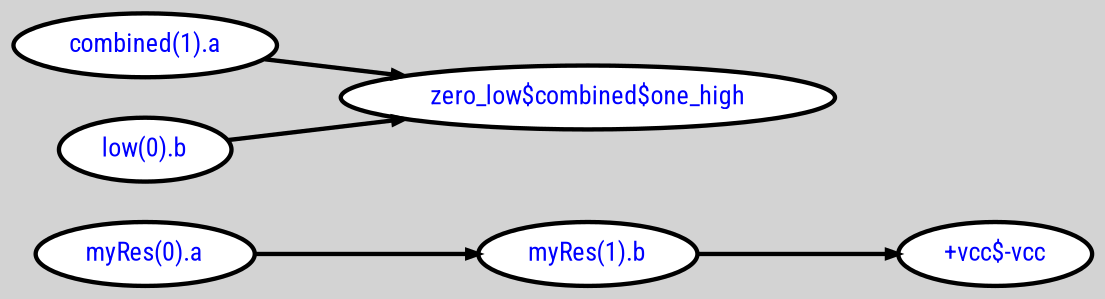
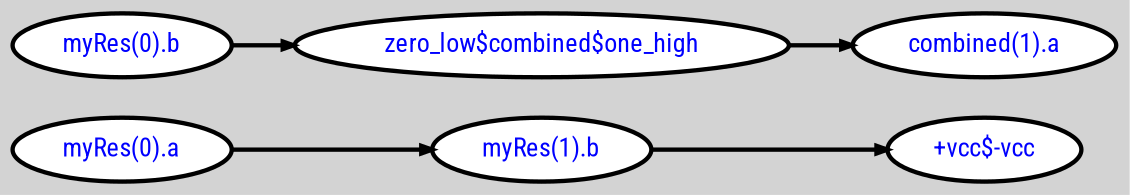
(329, 67) -> (815, 45)
(145, 150) -> (122, 45)
